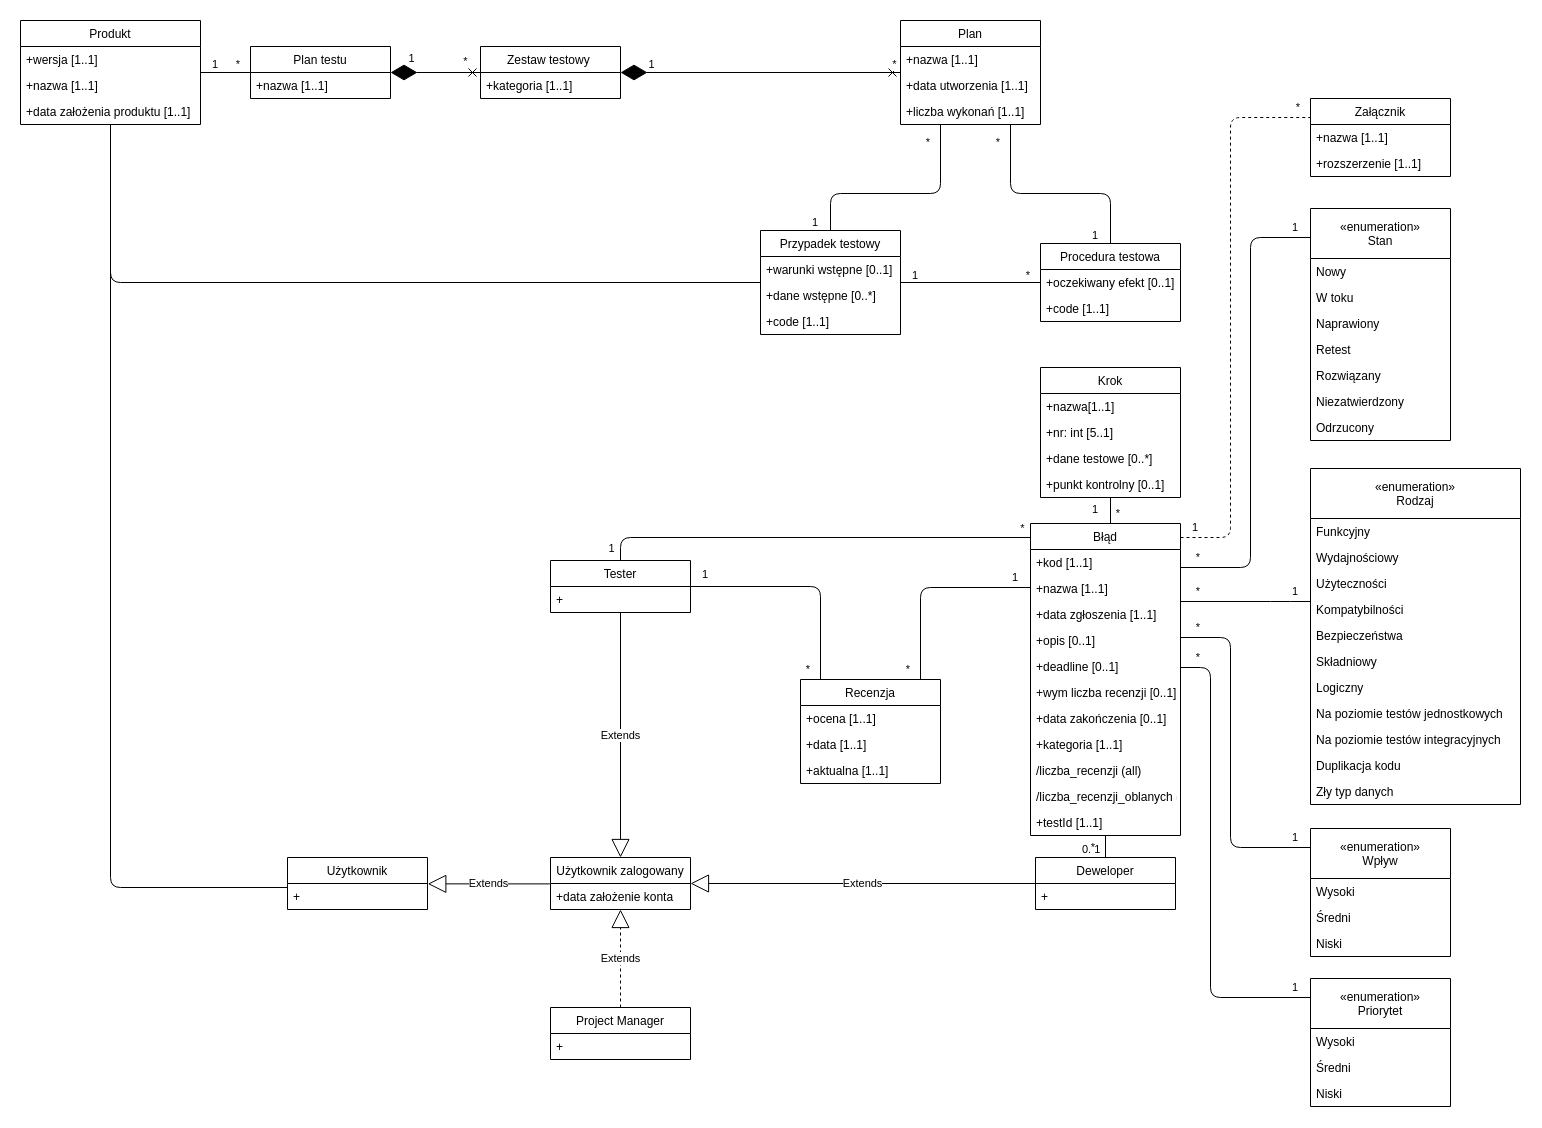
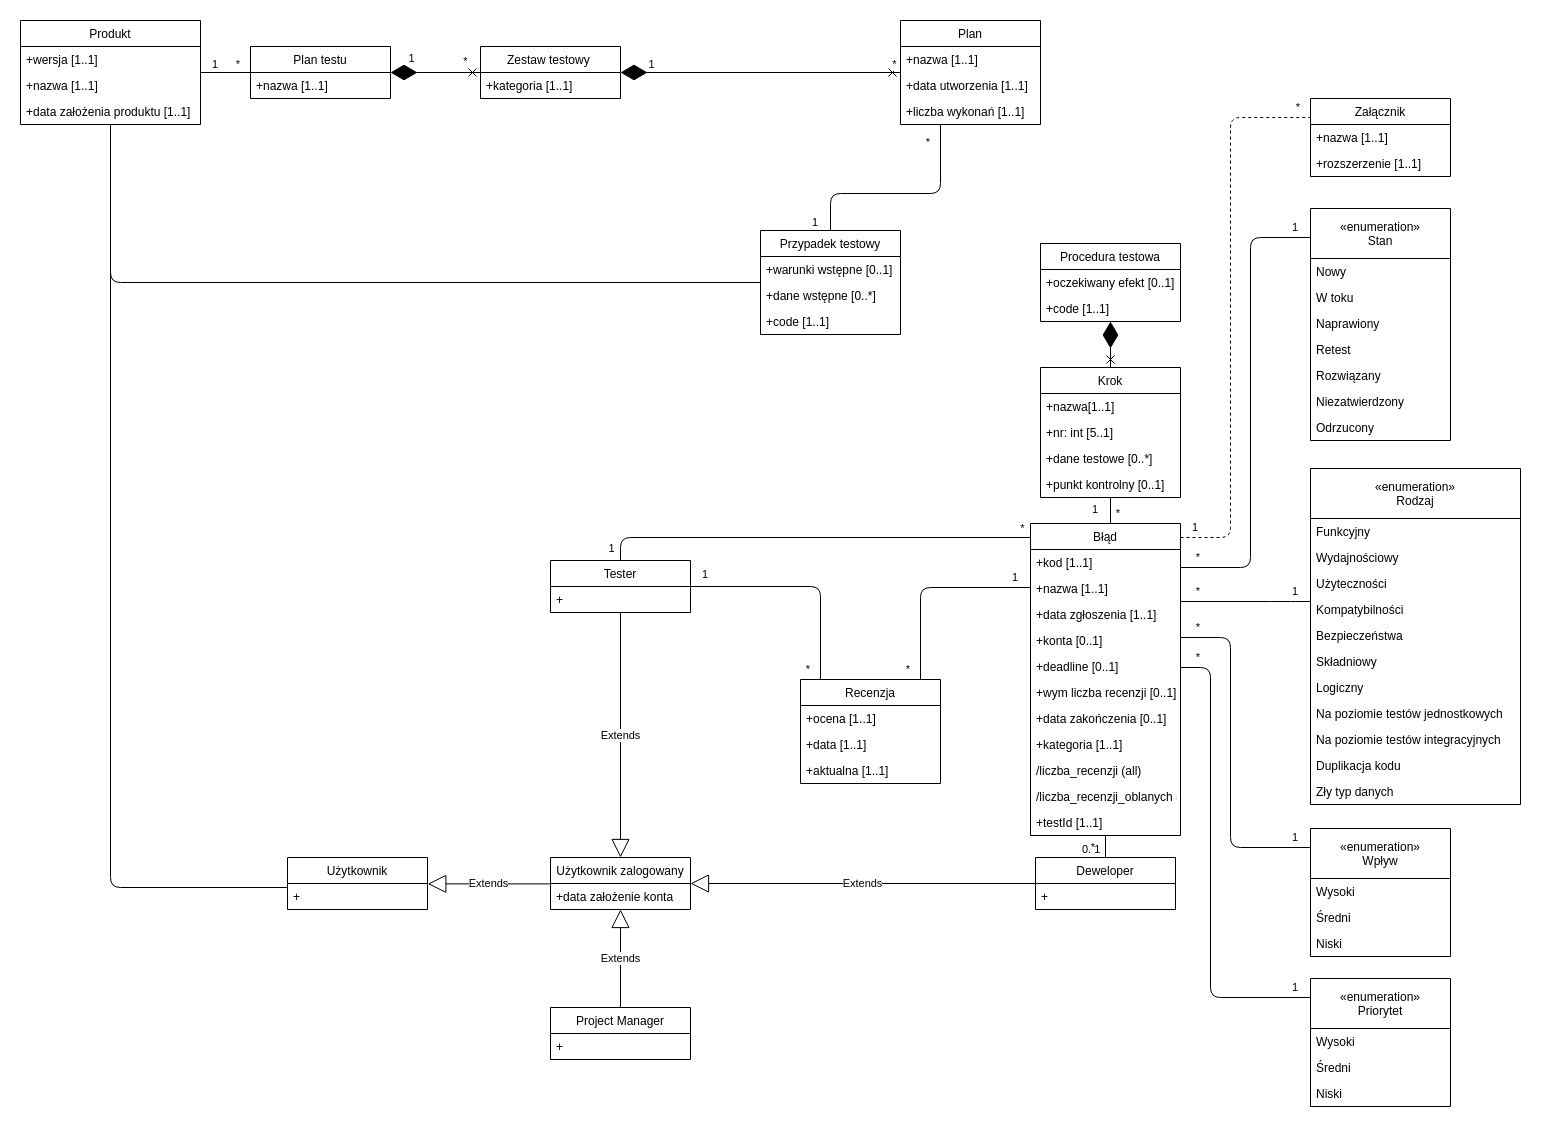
(1050, 194) -> none
(971, 283) -> none
none -> (1111, 356)
(1070, 641) -> (1075, 641)
(621, 984) -> (621, 984)
